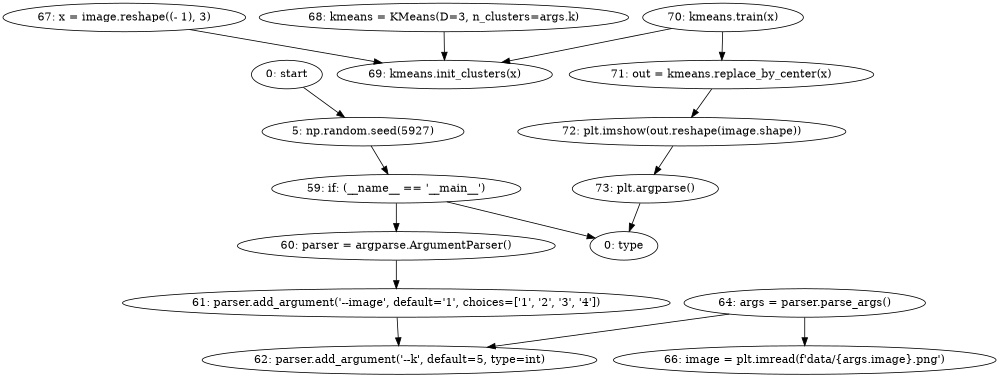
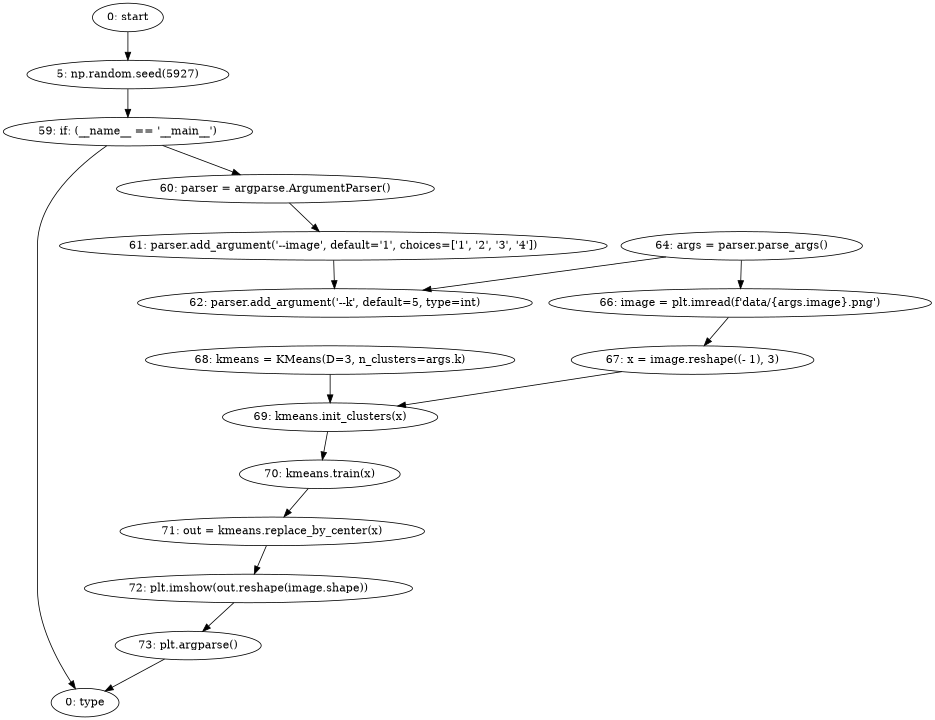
(591, 45) -> (326, 442)
none -> (719, 329)
